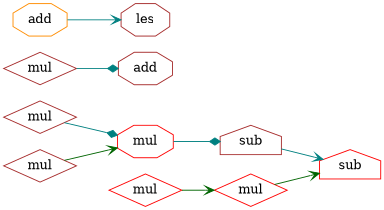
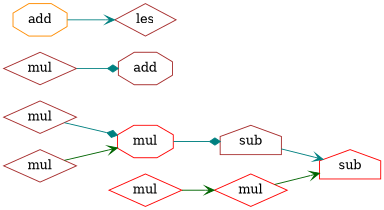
(145, 20) -> (145, 20)
